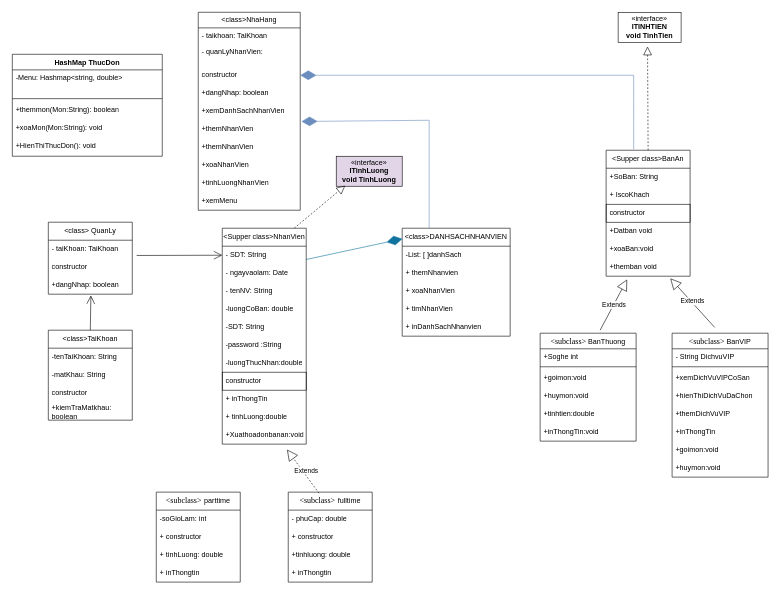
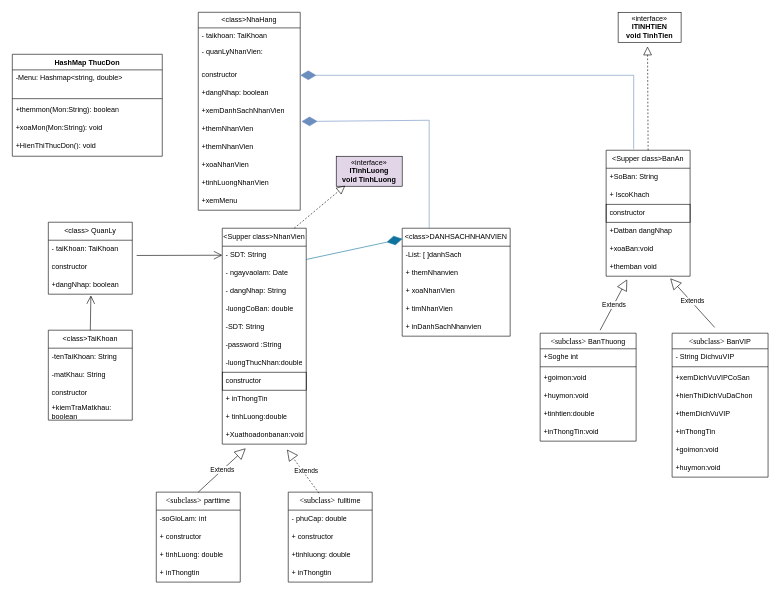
(632, 231) -> (641, 231)
(252, 291) -> (258, 291)
none -> (219, 473)
